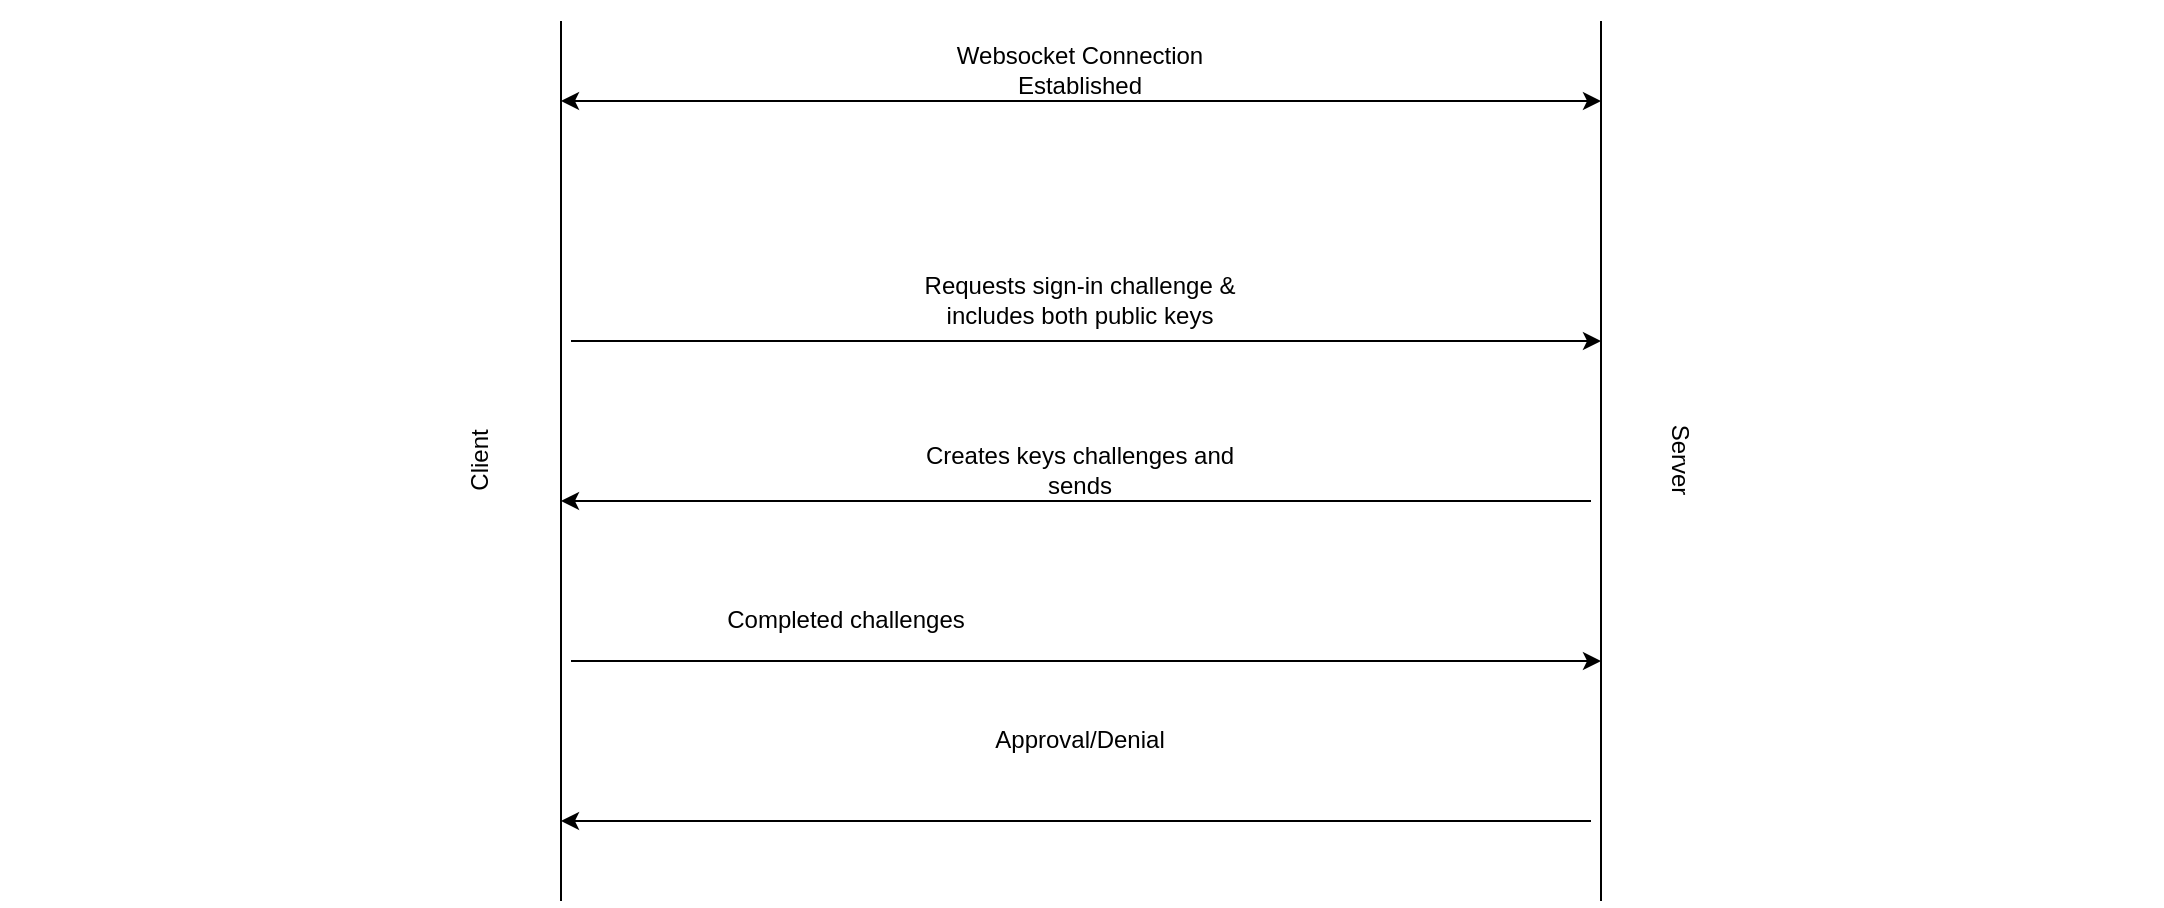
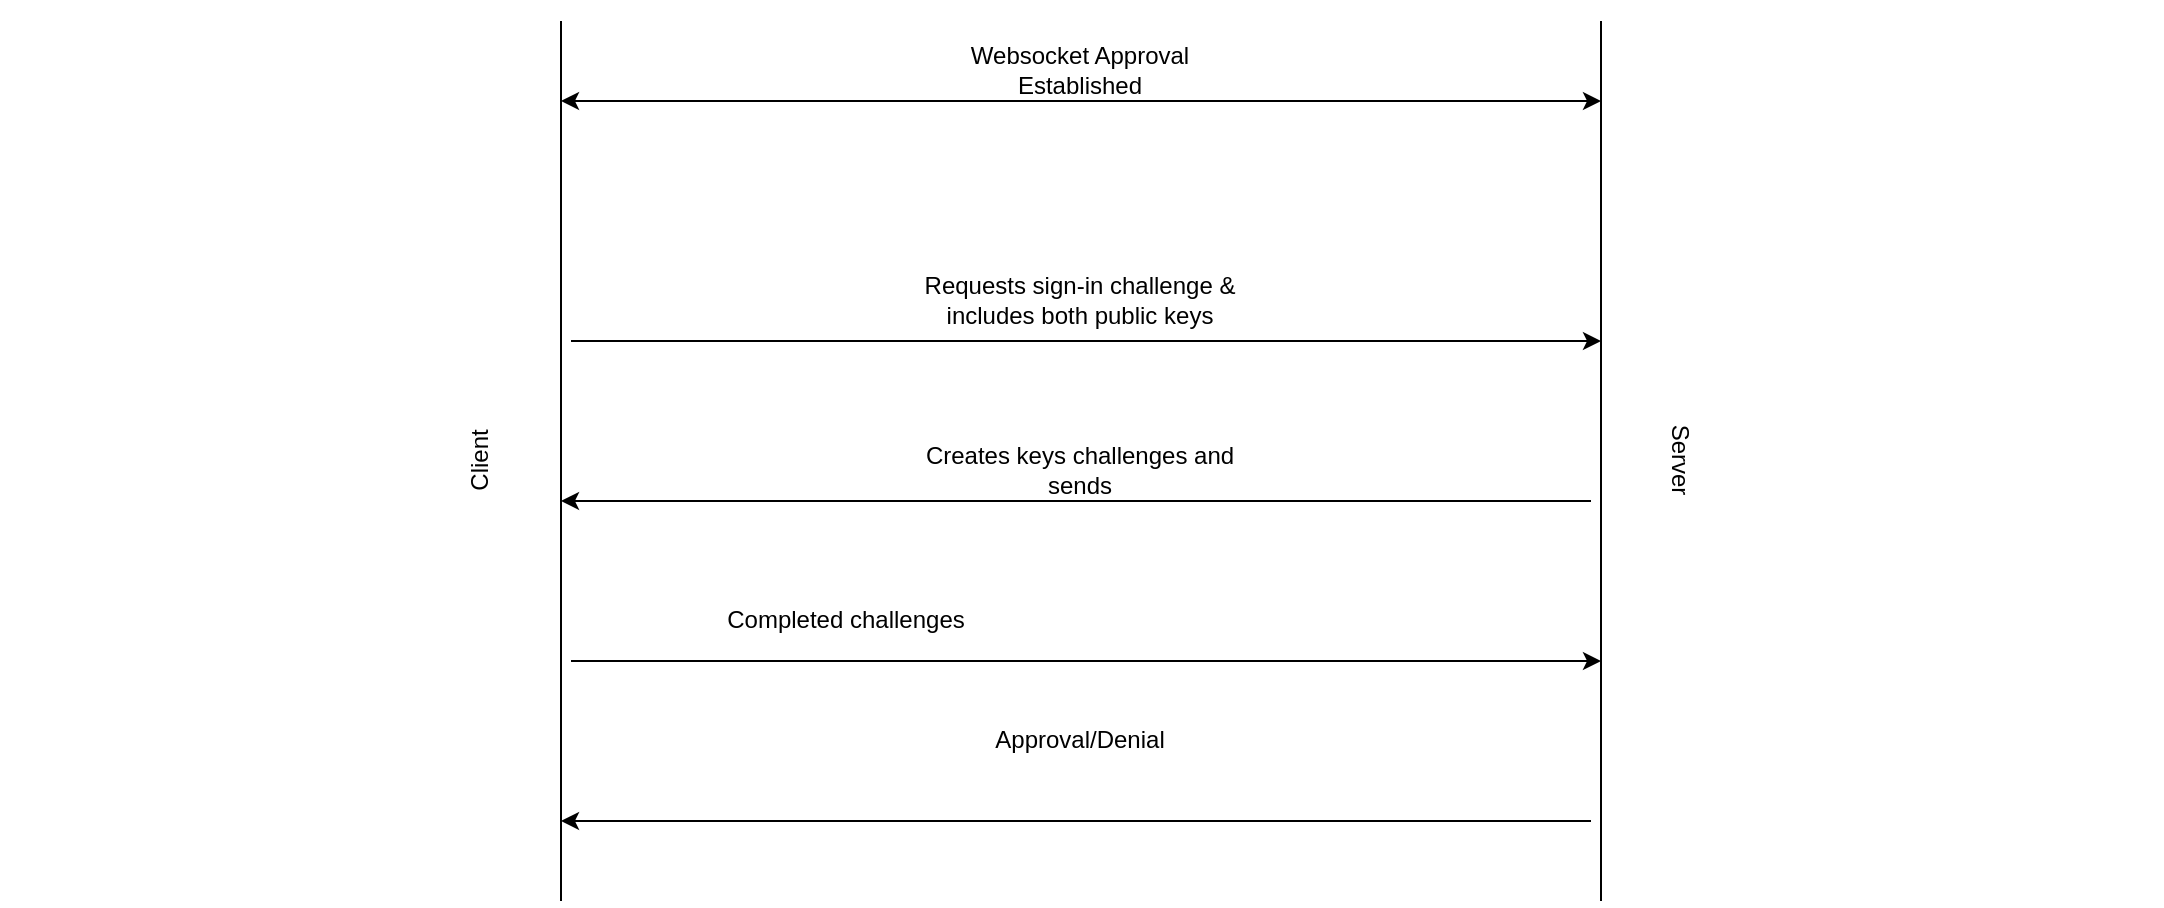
(1081, 71) -> (1081, 71)
